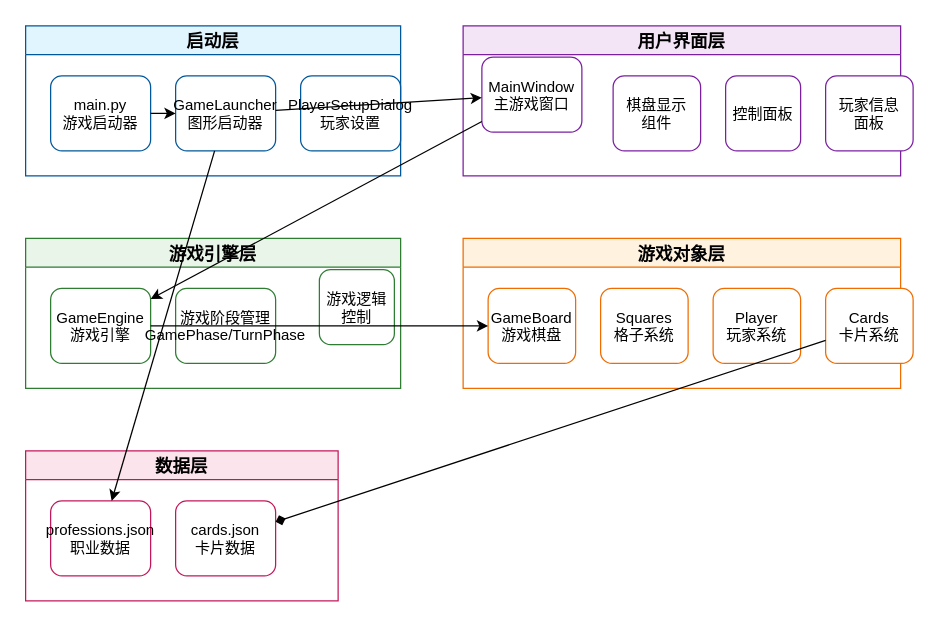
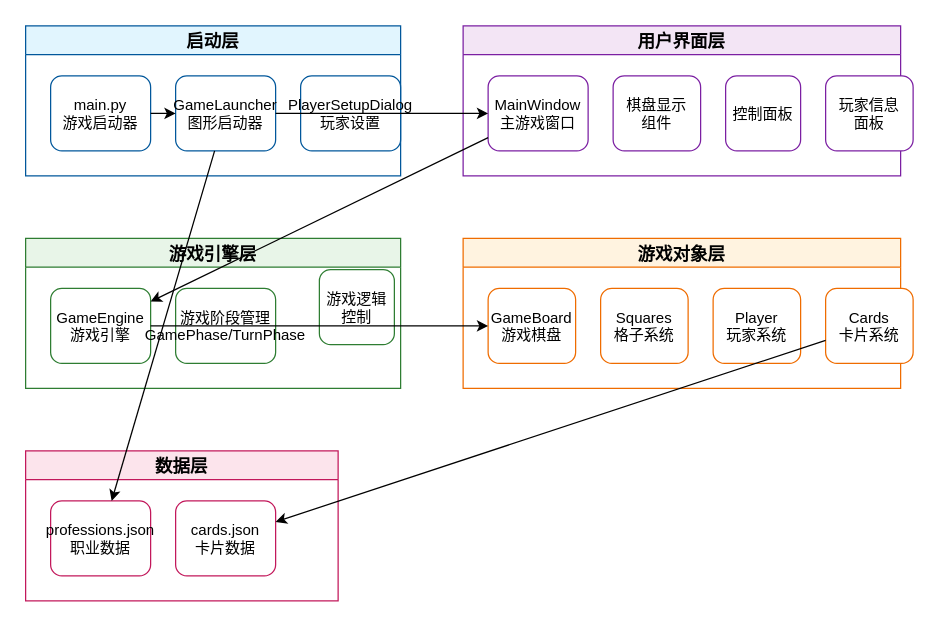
(532, 94) -> (538, 113)
(285, 519) -> (284, 519)
